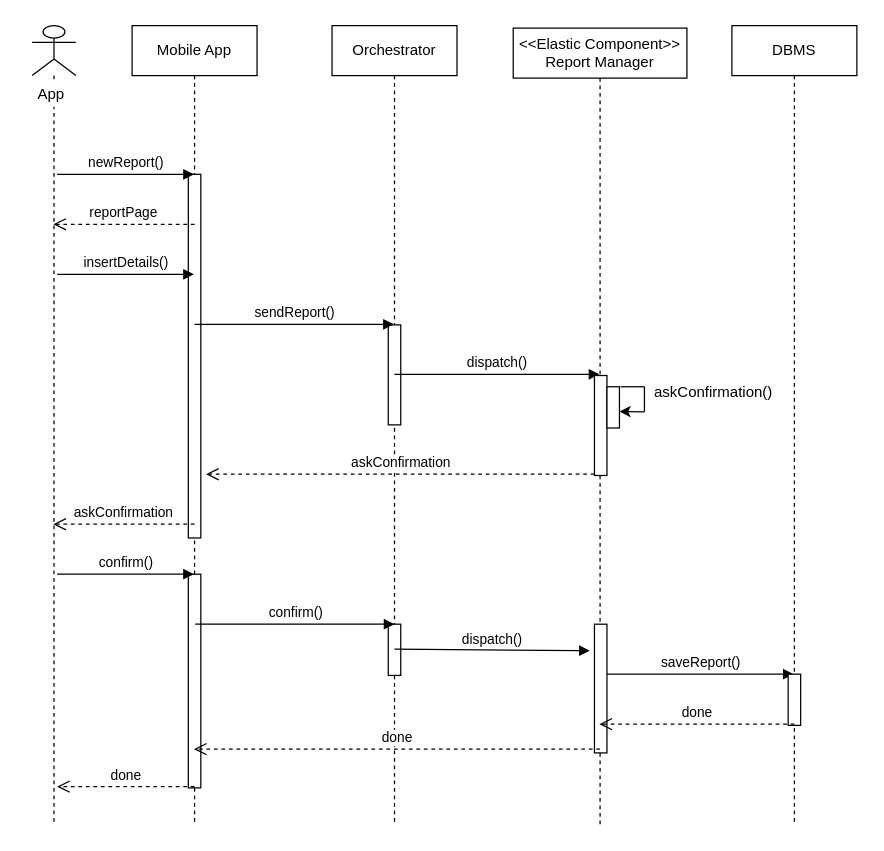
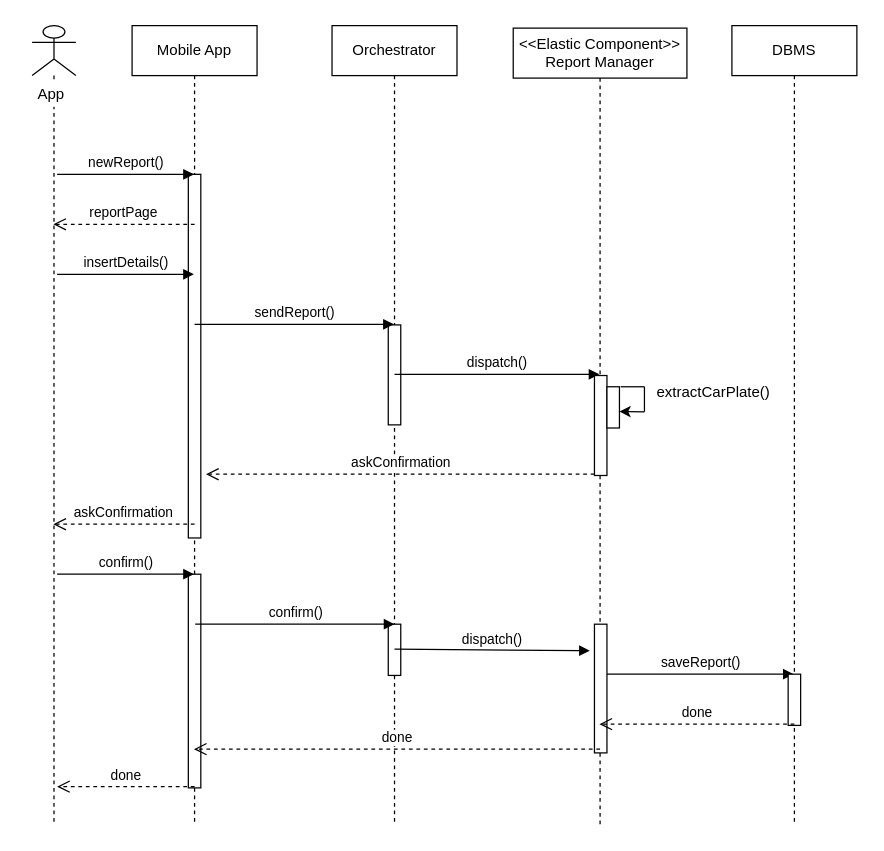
(714, 393) -> (714, 393)
